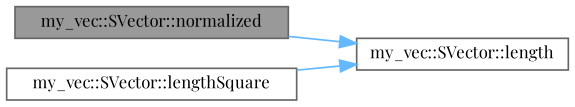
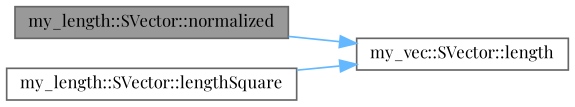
(152, 22) -> (152, 22)
(152, 84) -> (152, 84)
